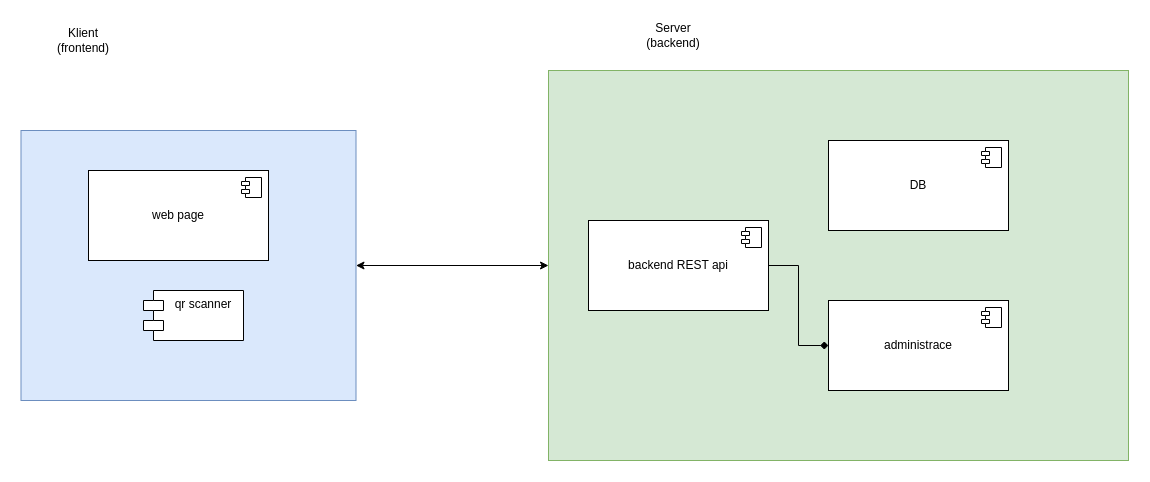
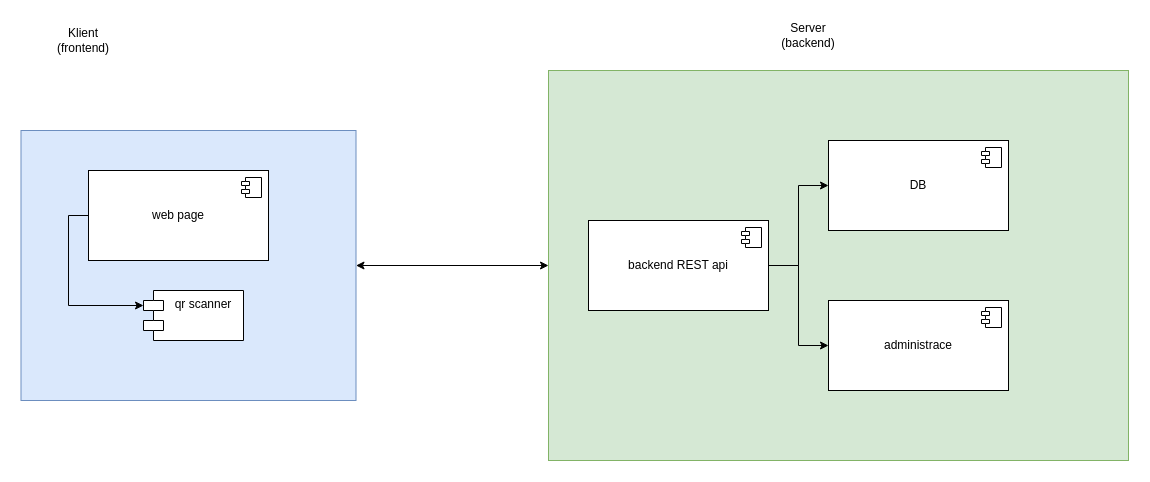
(674, 36) -> (809, 36)
none -> (799, 213)
none -> (69, 285)
(819, 346) -> (820, 346)
